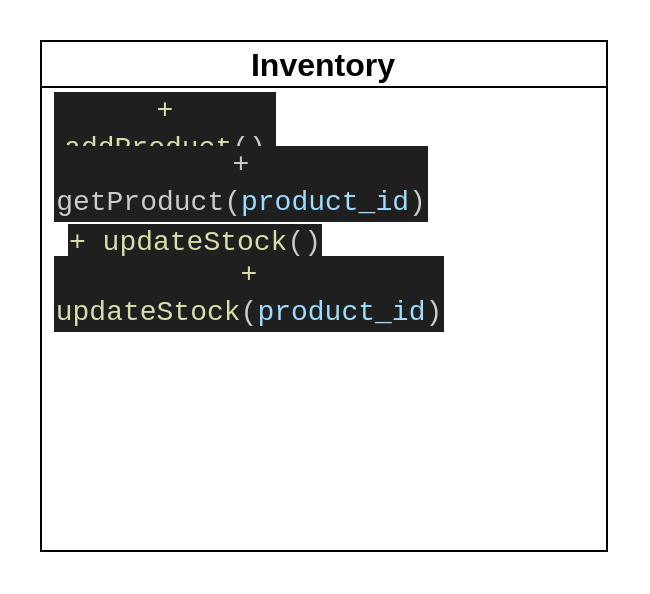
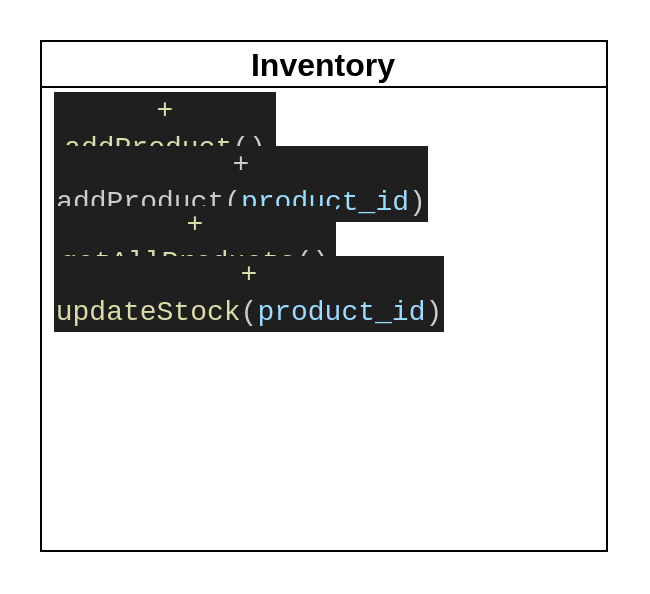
(242, 183) -> (242, 183)
(196, 243) -> (196, 243)
